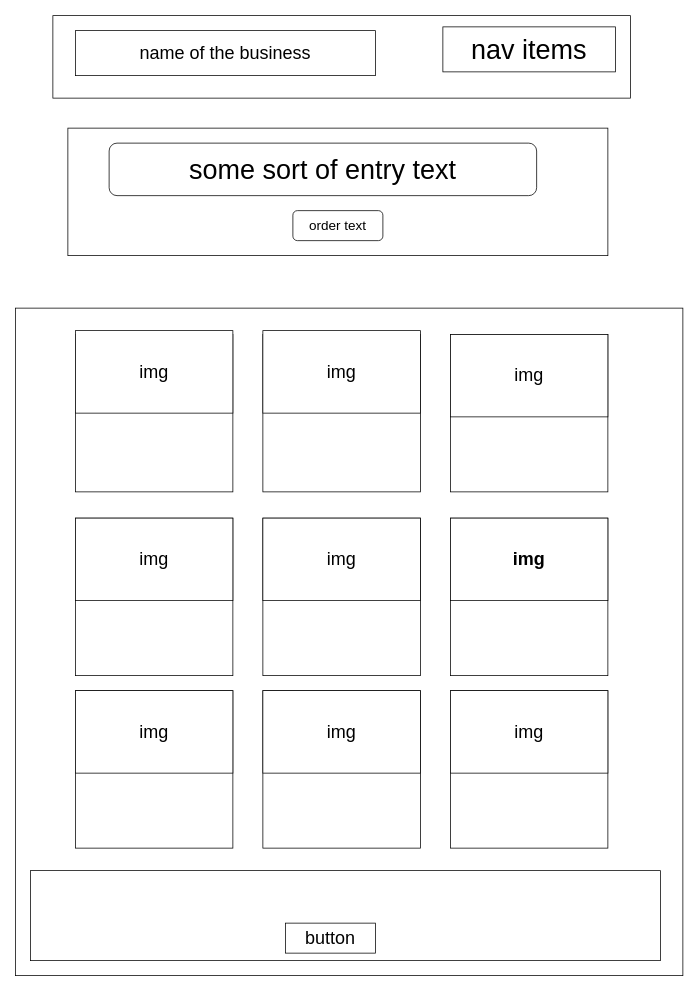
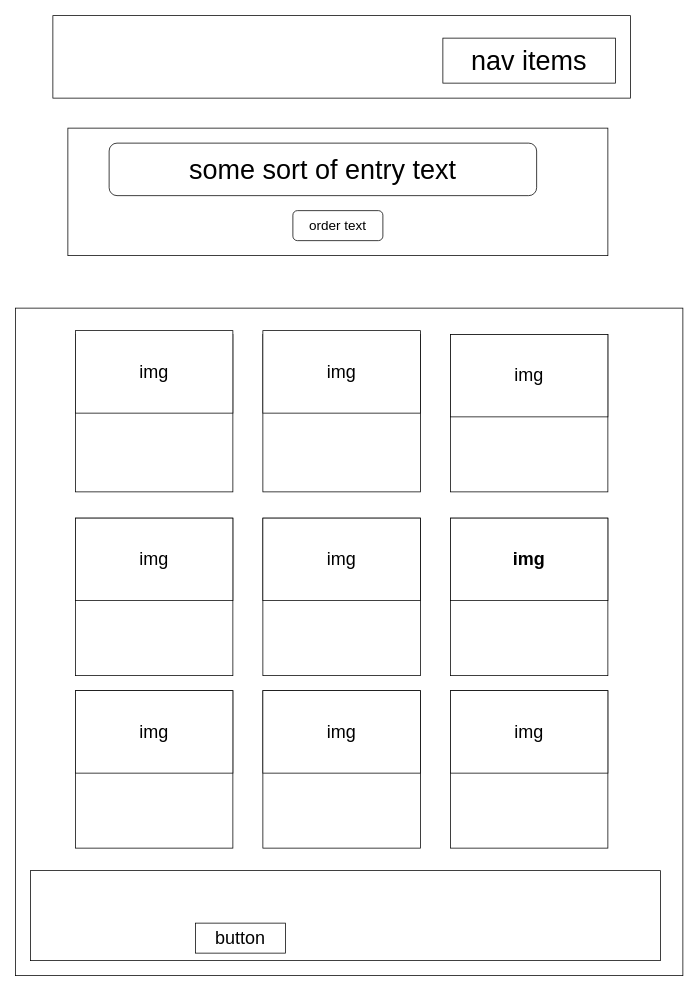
(529, 49) -> (529, 60)
(225, 53) -> none
(330, 938) -> (240, 938)
